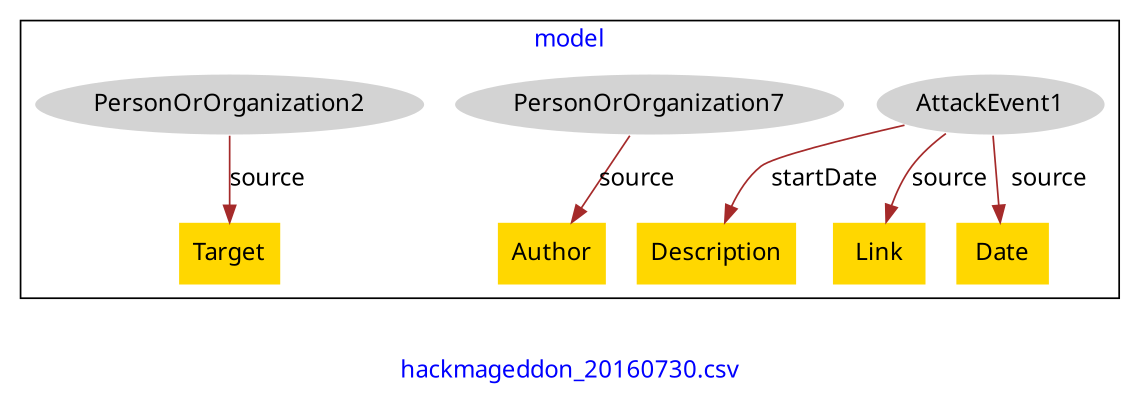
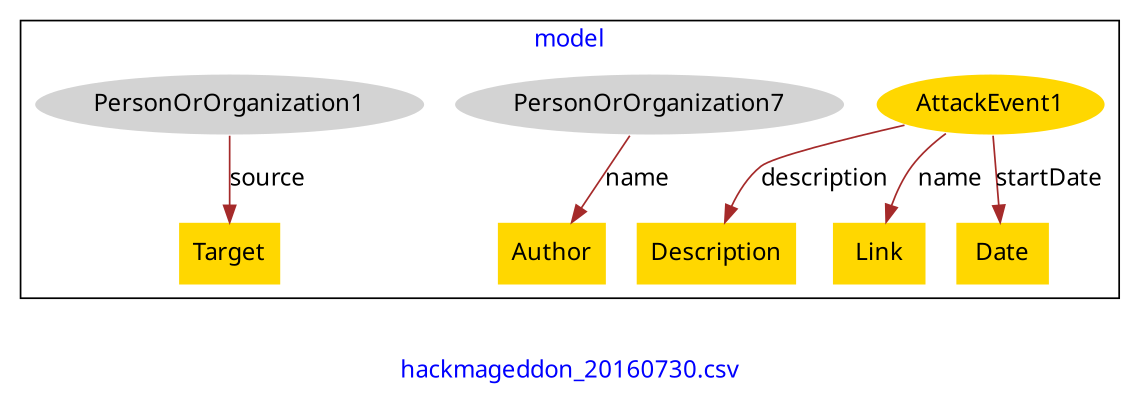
(230, 105) -> (230, 105)
(991, 105) -> (991, 105)
(638, 179) -> (638, 179)
(825, 179) -> (825, 179)
(950, 179) -> (950, 179)
(1050, 179) -> (1050, 179)
